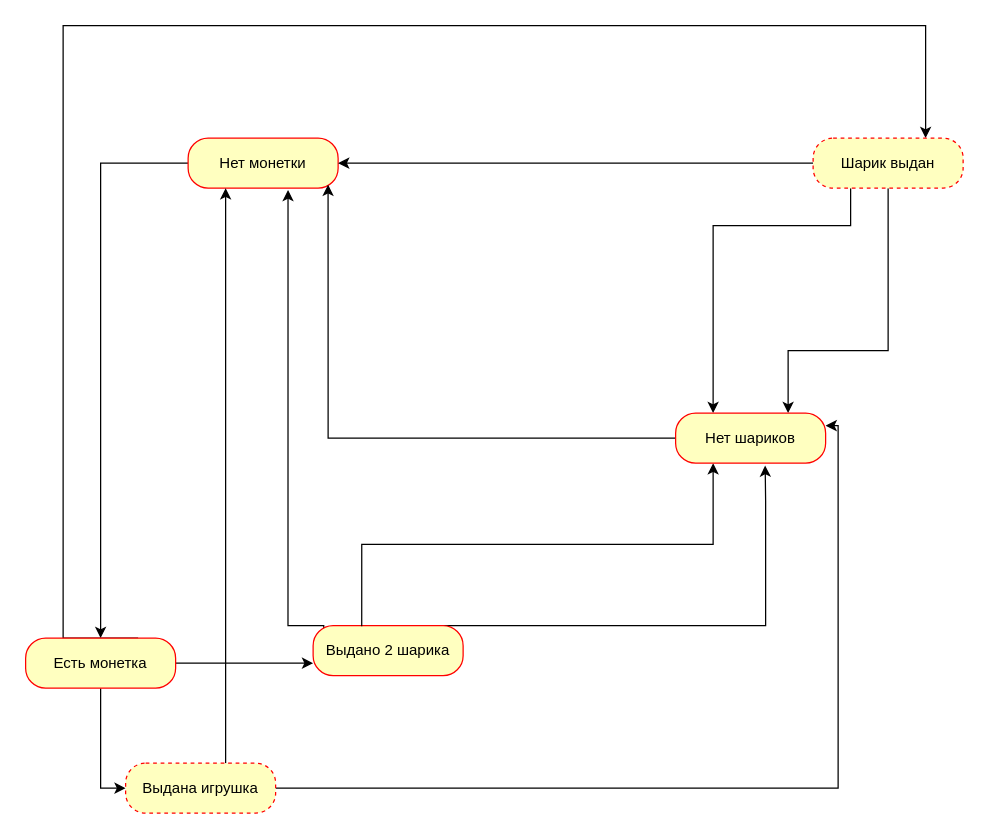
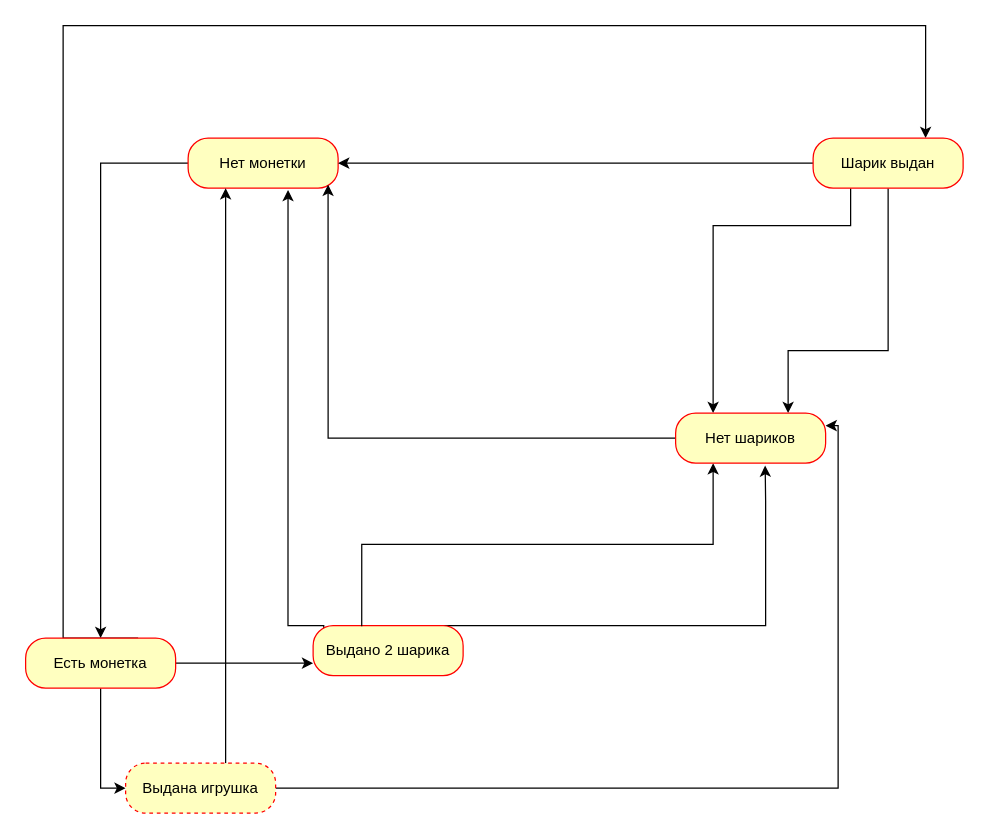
(888, 163) -> (888, 163)
